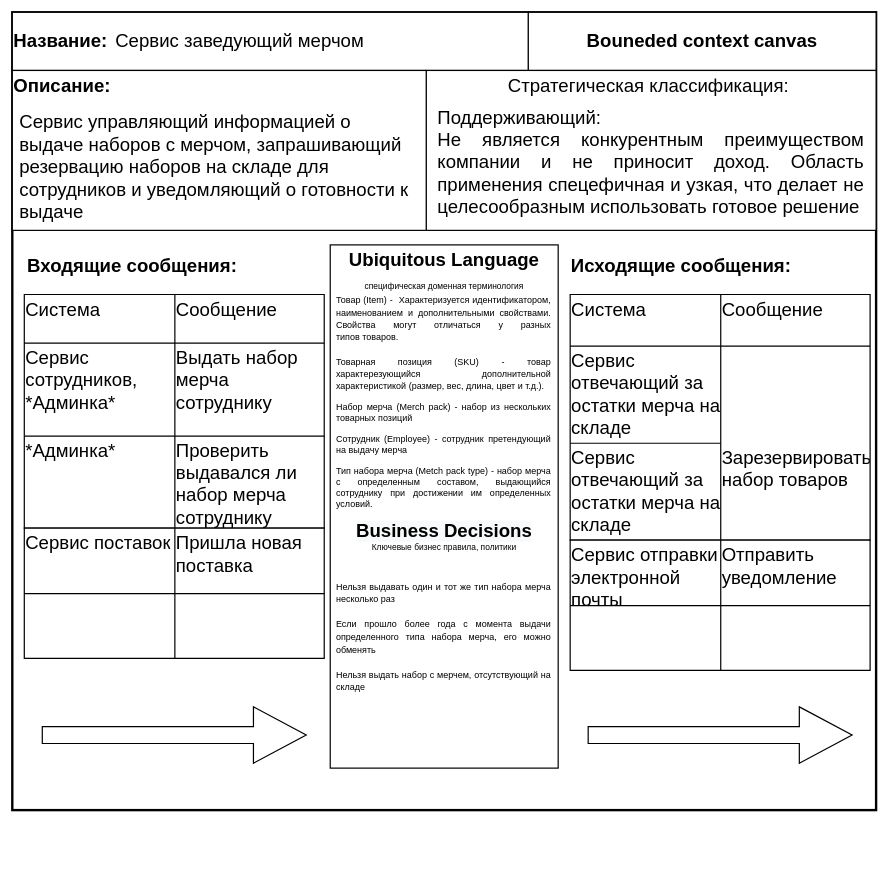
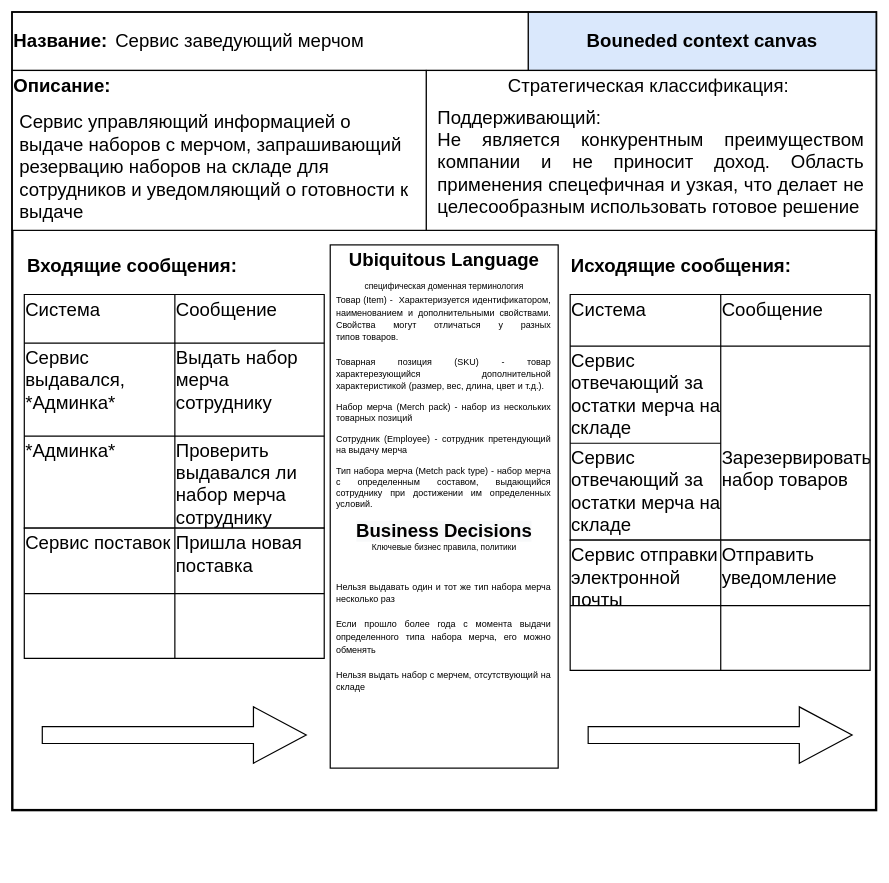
(702, 41) -> (702, 41)
(100, 381) -> (100, 381)
